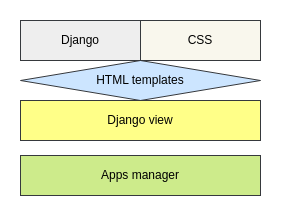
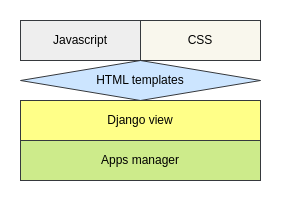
(81, 41) -> (81, 41)
(141, 176) -> (141, 161)
